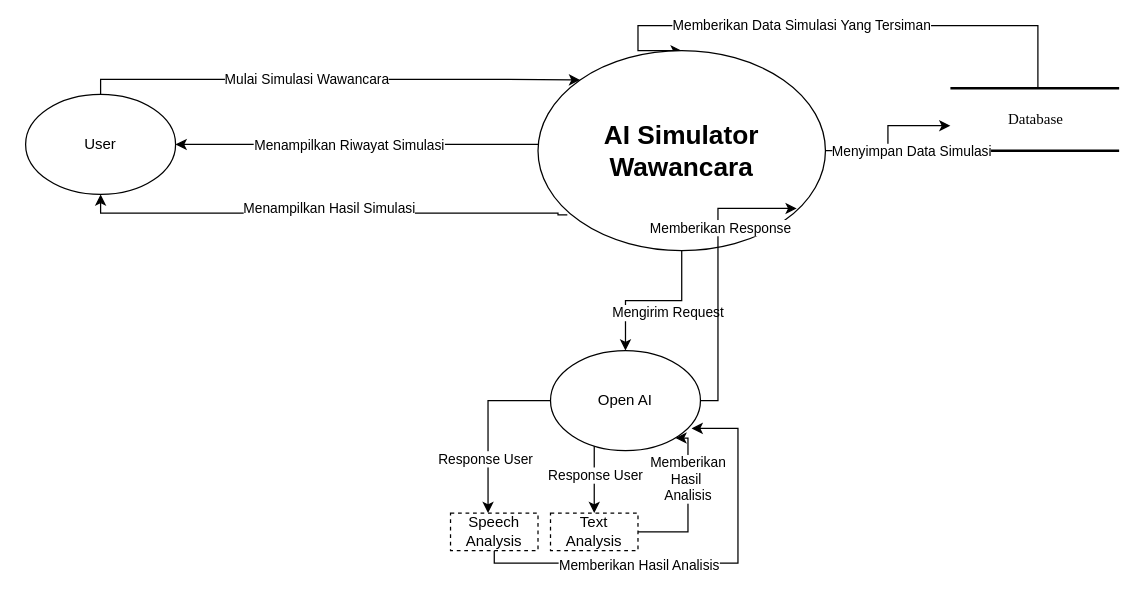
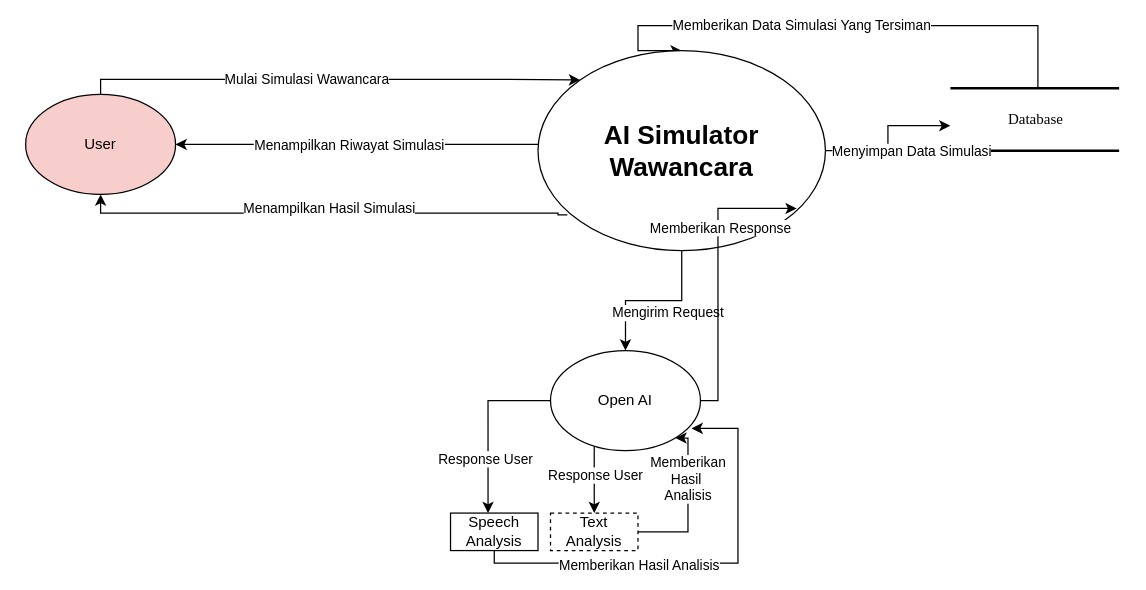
(101, 144) -> (101, 144)
(494, 532) -> (494, 532)
